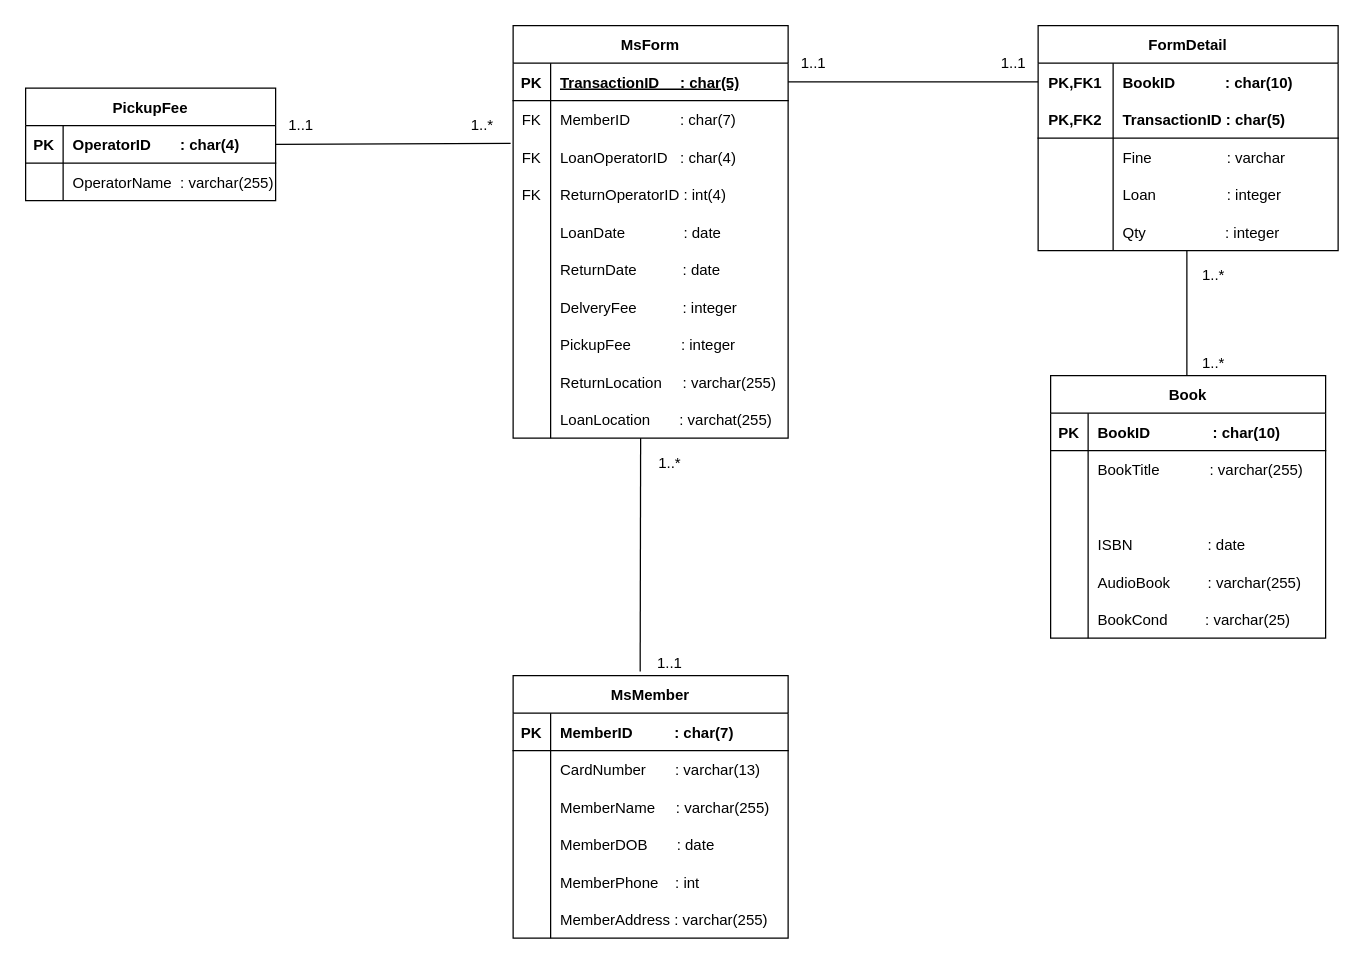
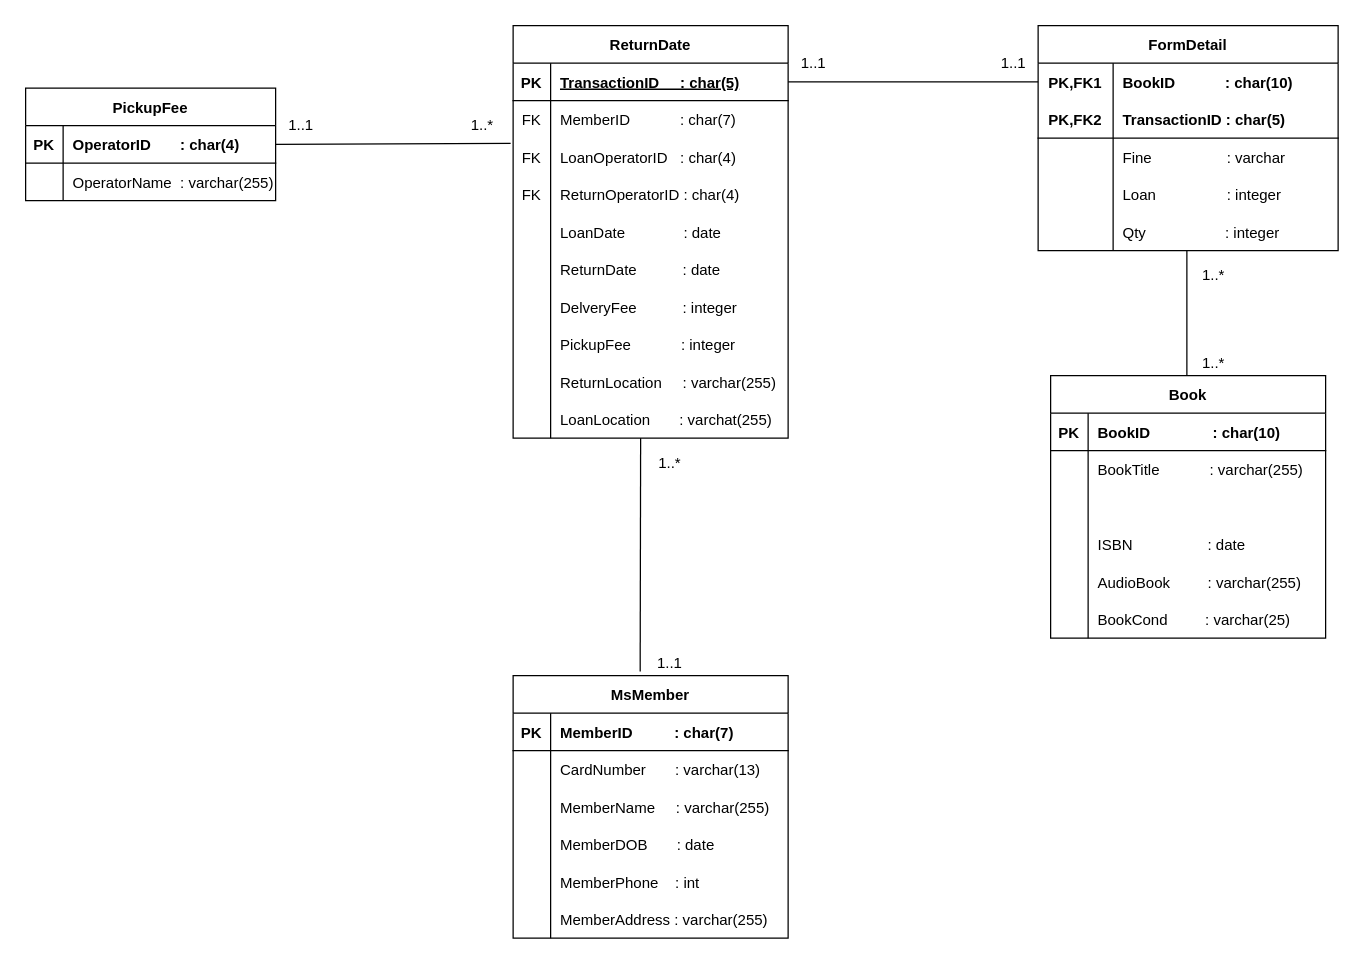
(650, 45) -> (650, 45)
(657, 195) -> (663, 195)
